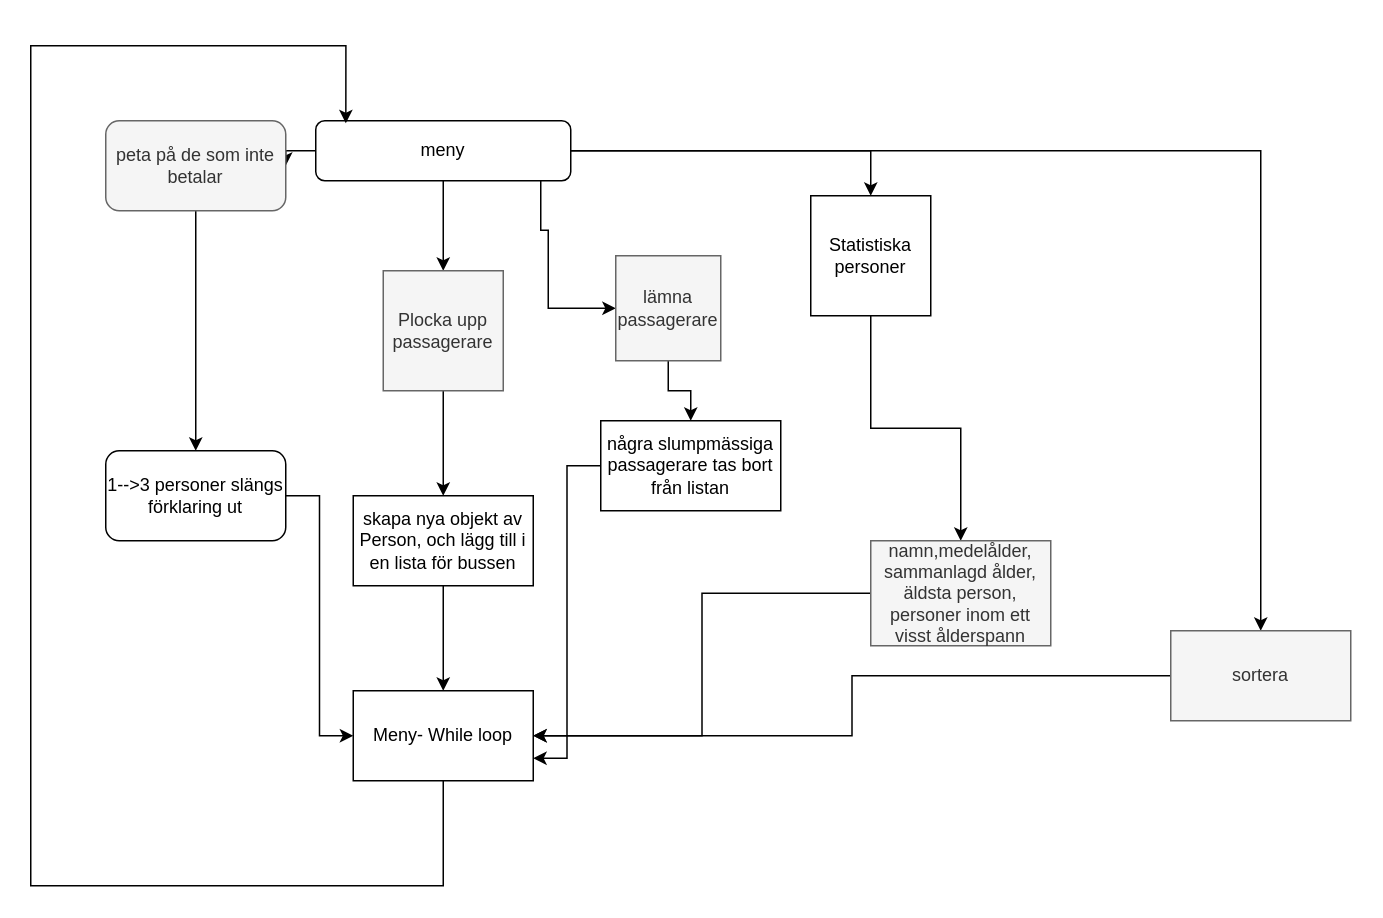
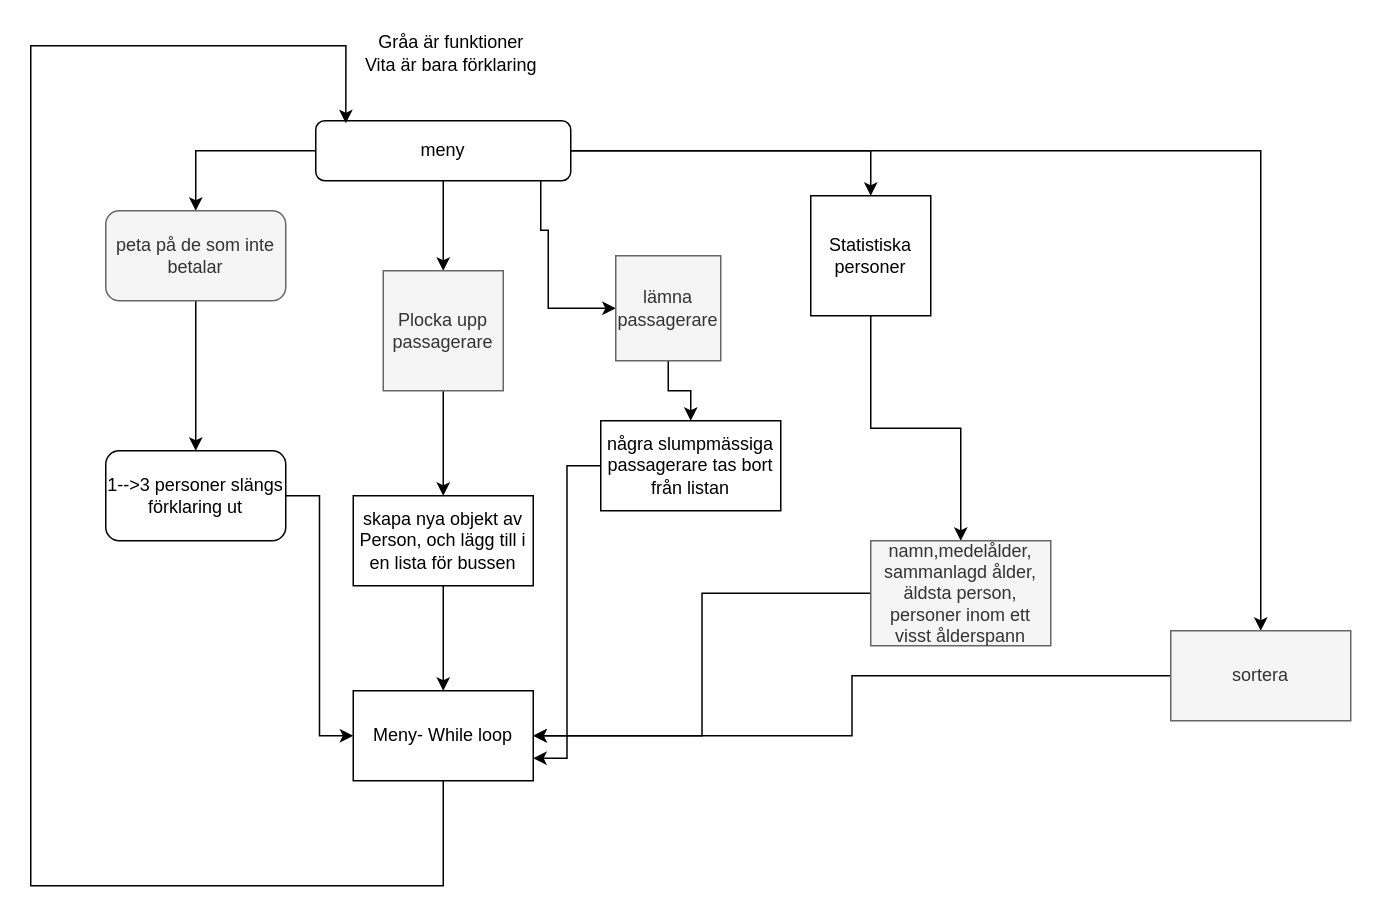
none -> (451, 53)
(196, 166) -> (196, 256)
